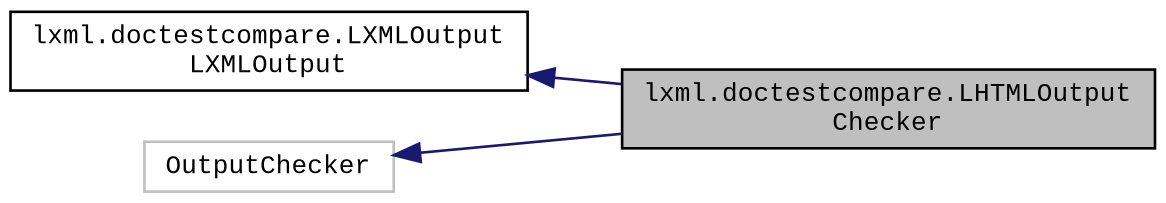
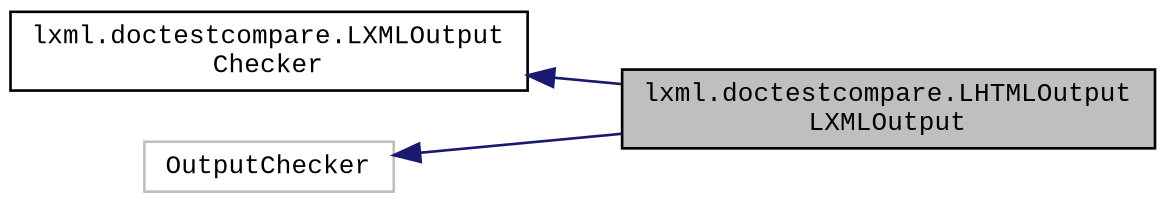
(269, 51) -> (269, 51)
(889, 109) -> (889, 109)
